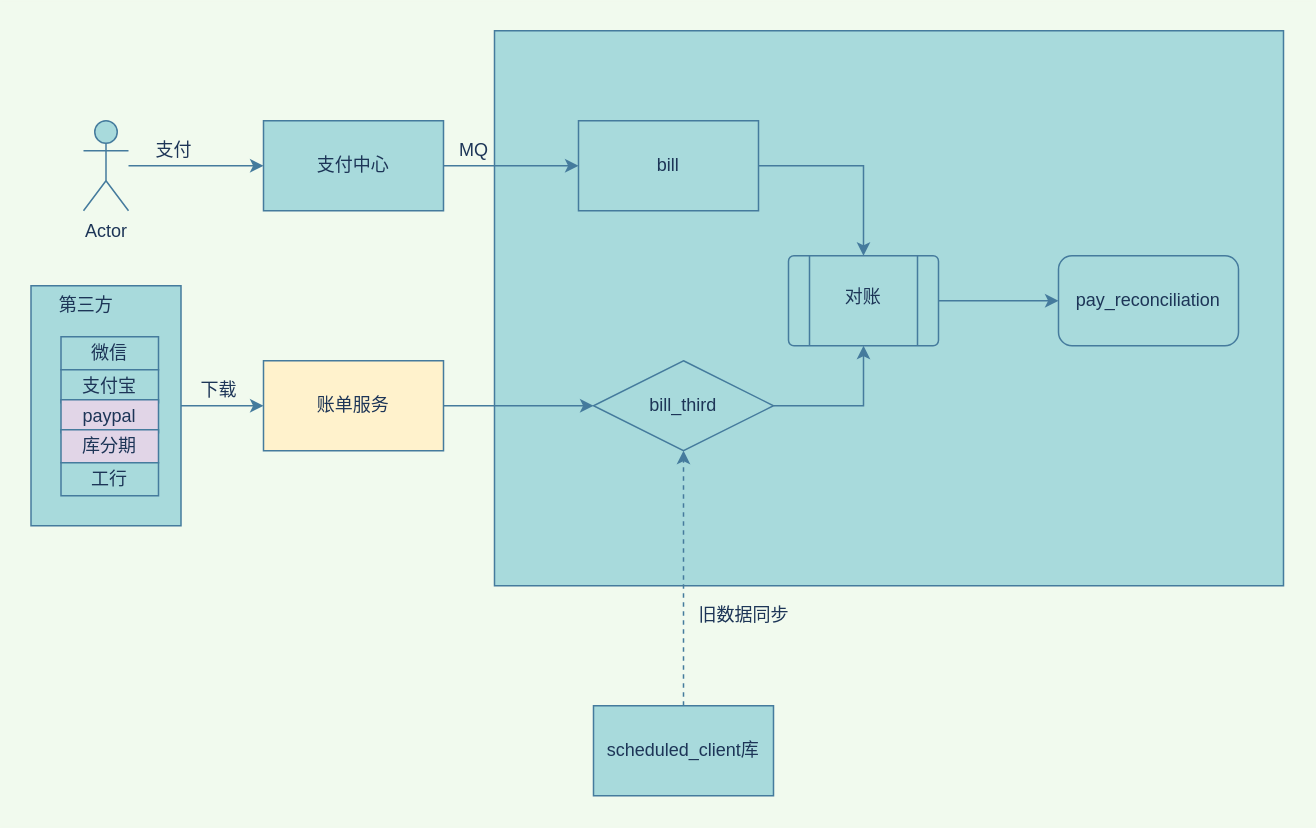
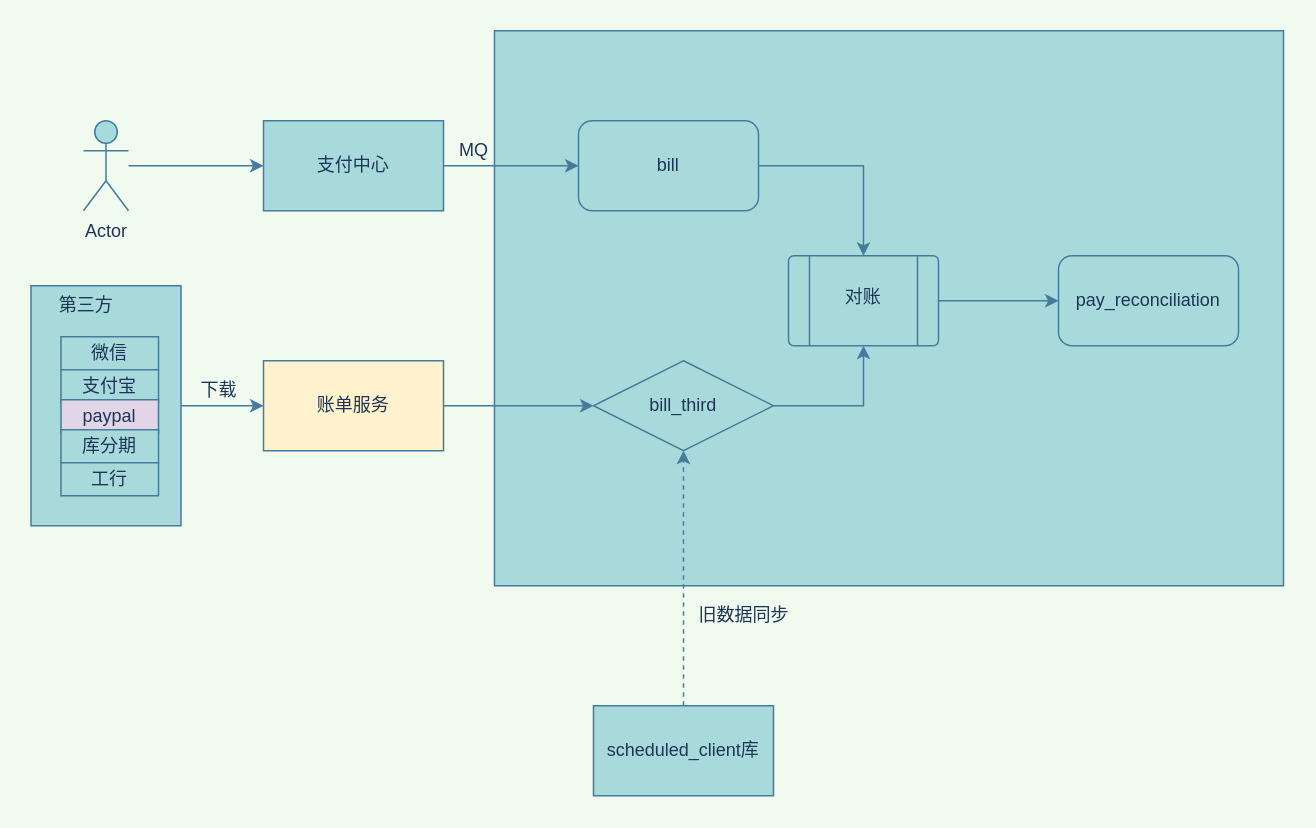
(173, 151) -> none
(668, 166) -> (668, 166)
(110, 446) -> (110, 446)
